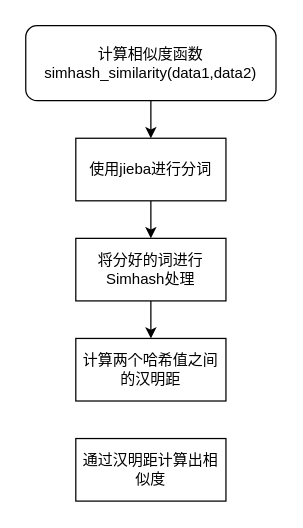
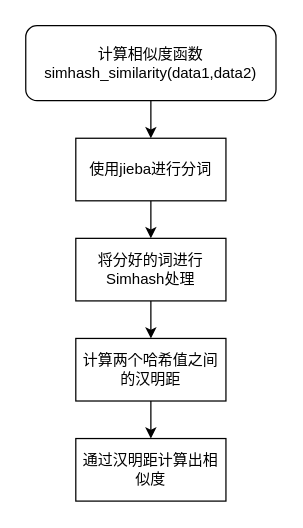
none -> (151, 424)
